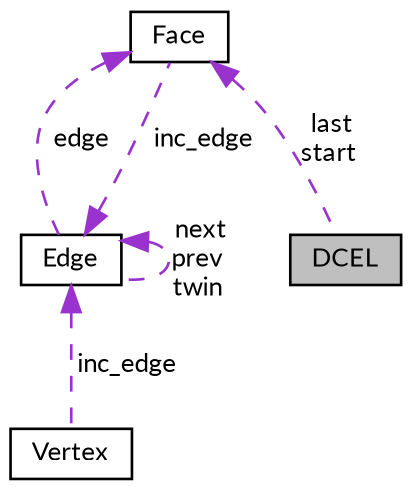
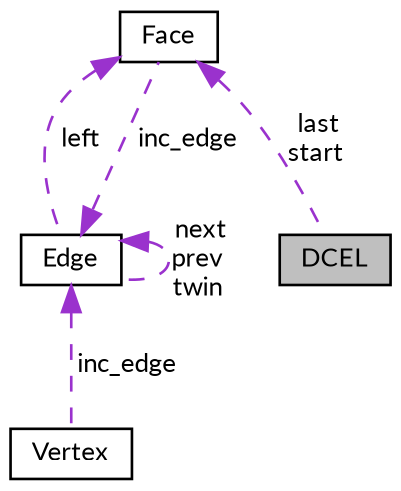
(79, 140) -> (78, 140)
